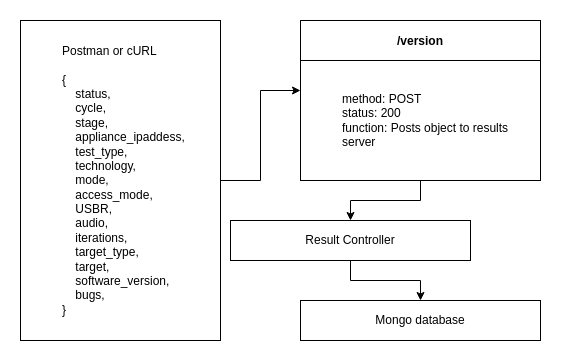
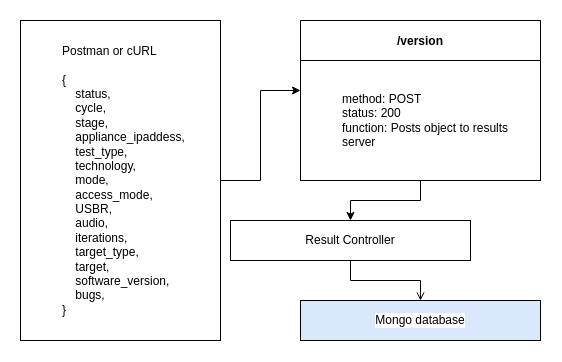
(421, 292) -> (421, 294)
(421, 321) -> (421, 321)
